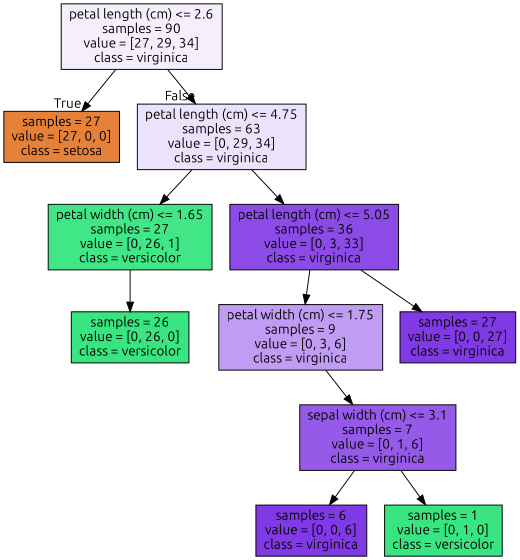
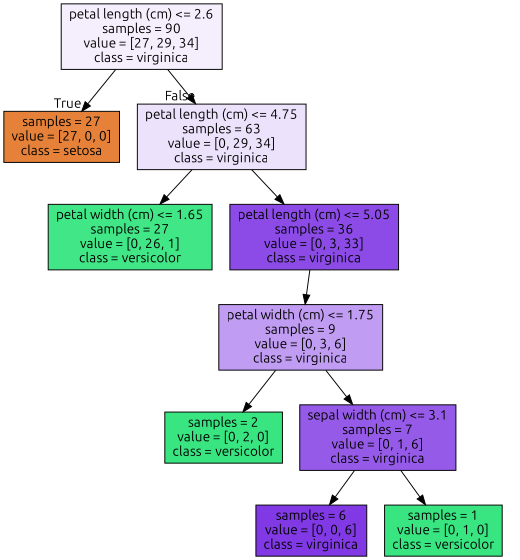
(130, 337) -> none
(458, 337) -> none
none -> (224, 438)
